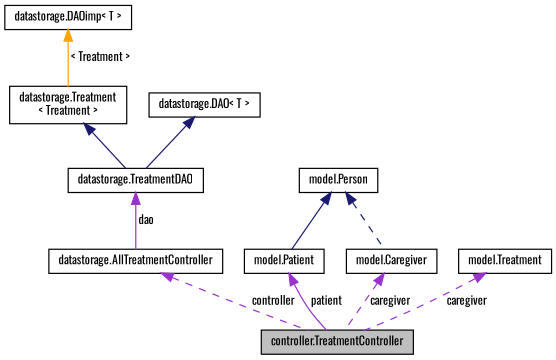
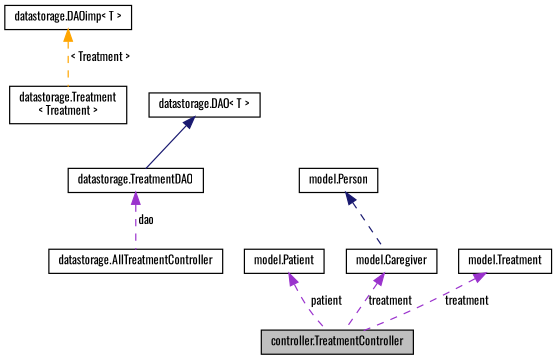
(68, 64) -> (68, 64)
(109, 151) -> none
(308, 226) -> none
(136, 227) -> (136, 227)
(389, 302) -> (389, 302)
(466, 302) -> (466, 302)
(240, 305) -> none
(309, 309) -> (309, 309)
